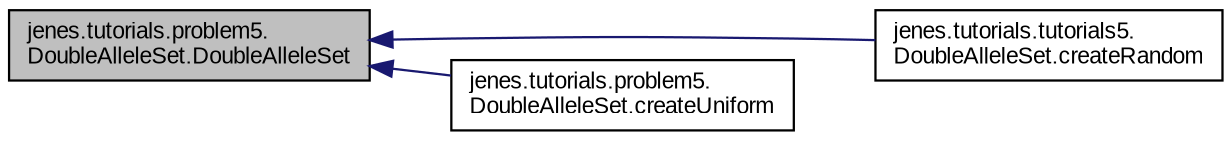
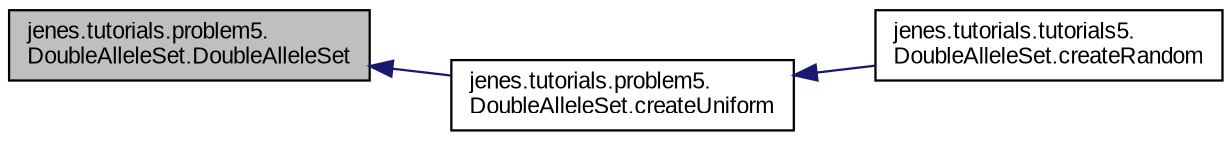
(634, 37) -> (846, 69)
